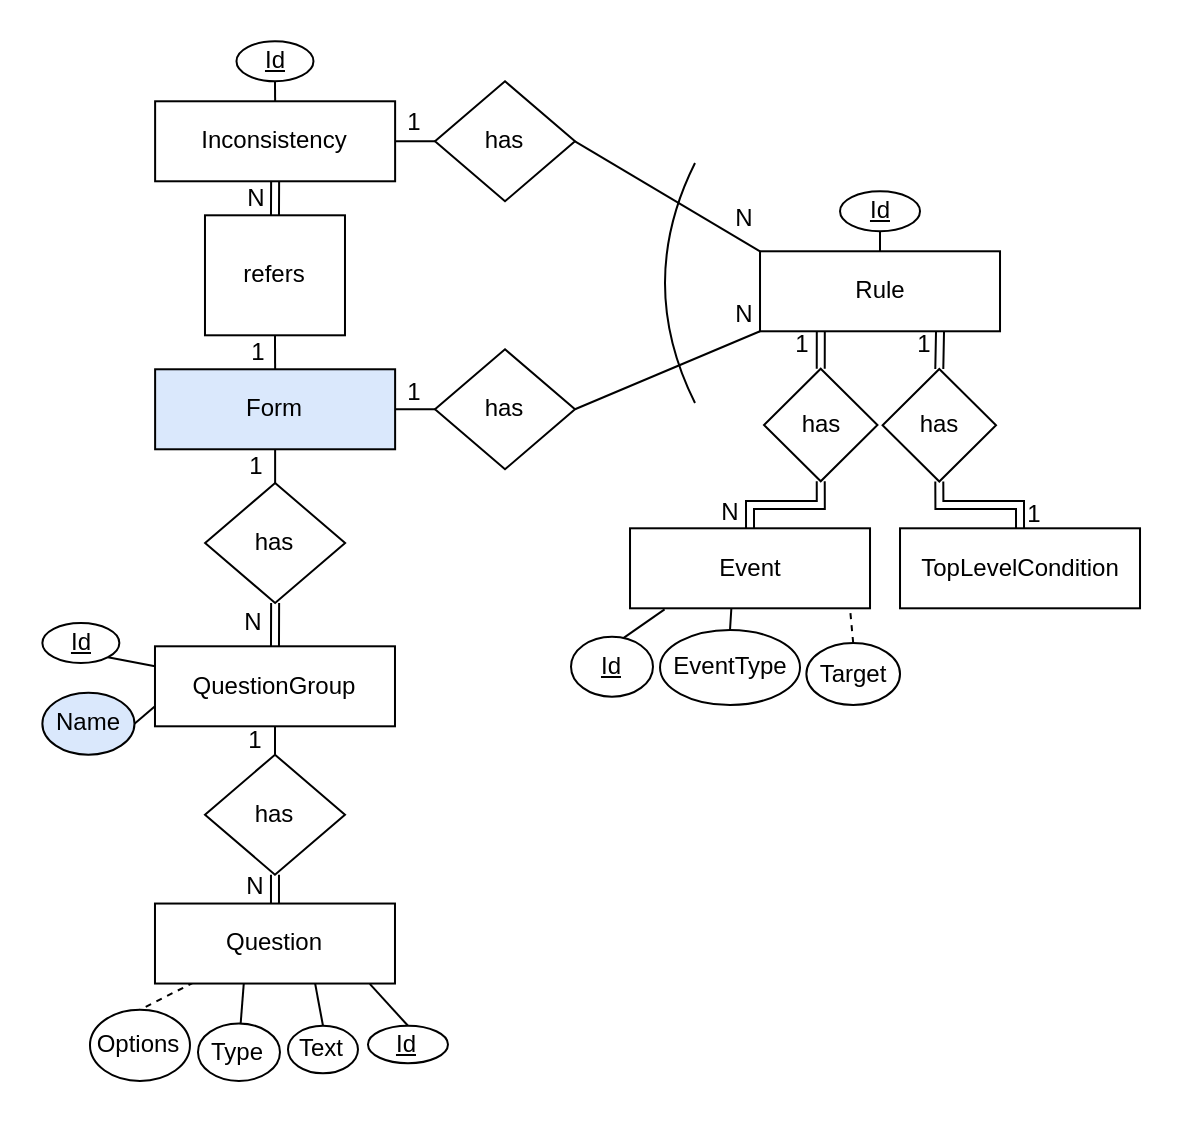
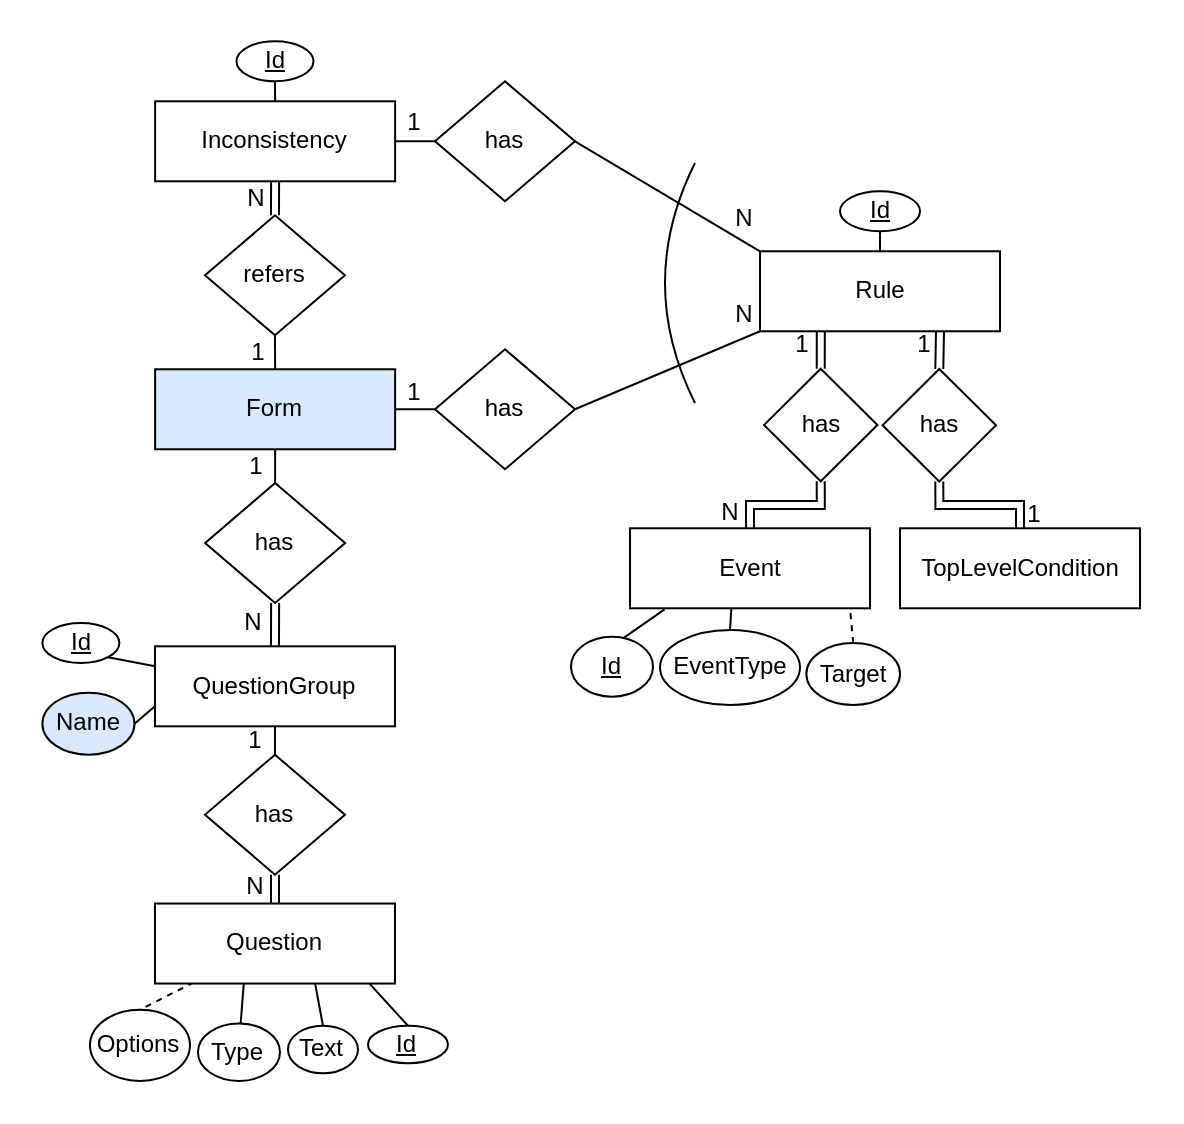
(275, 275) -> (275, 275)
